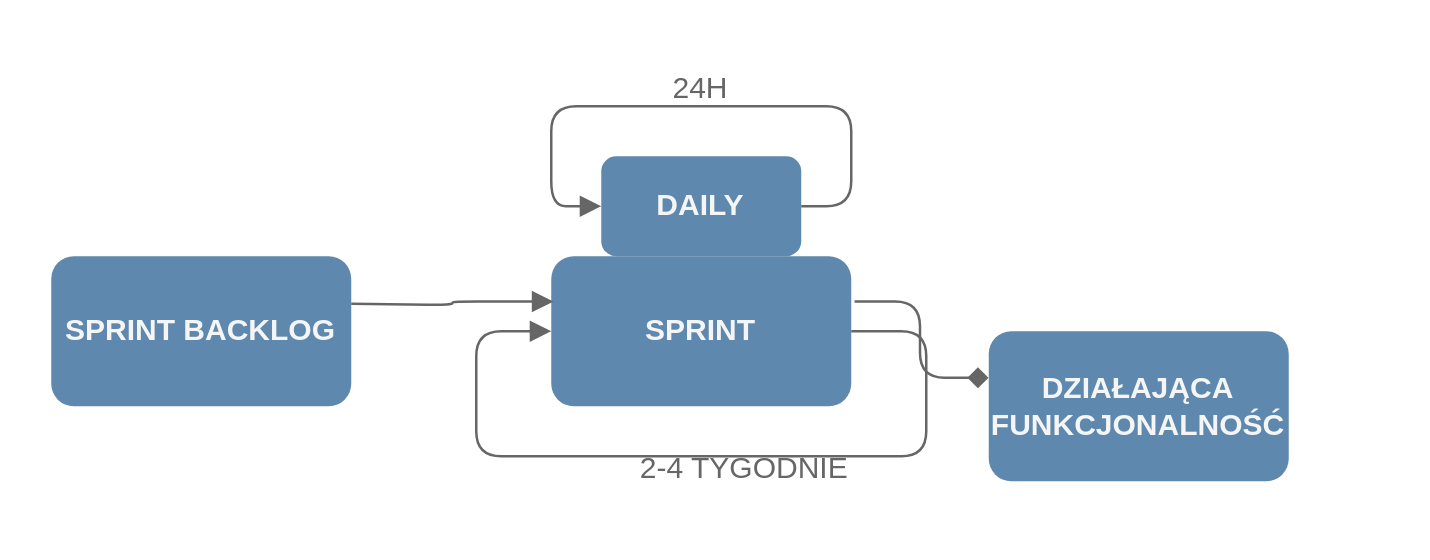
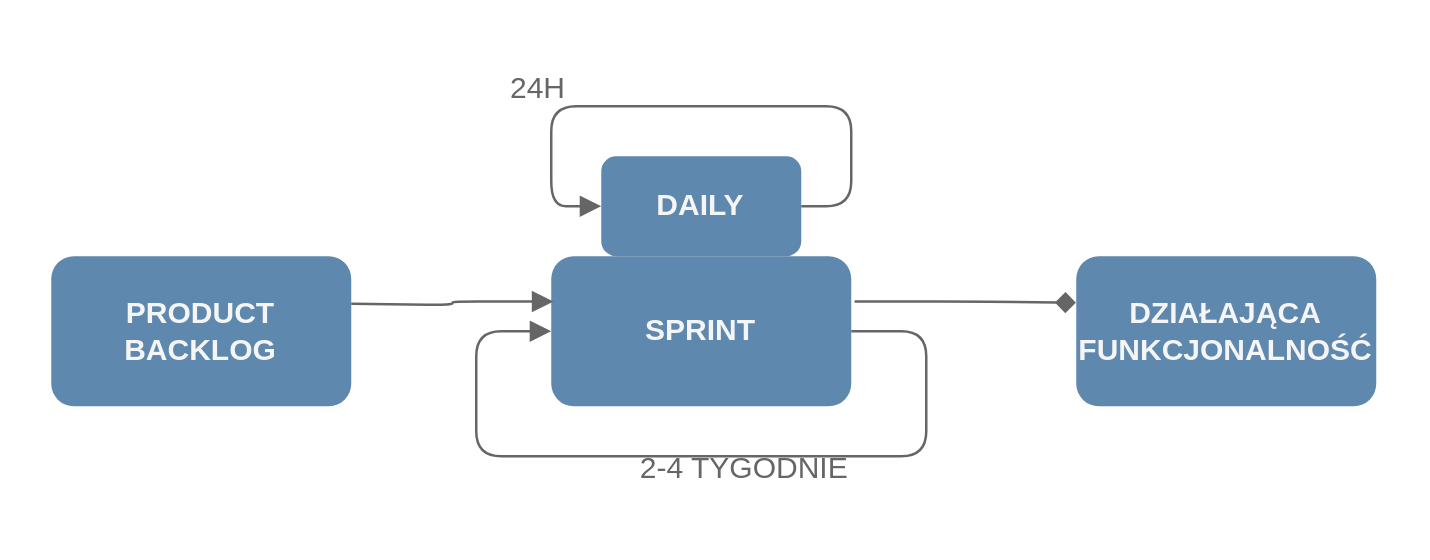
(701, 89) -> (539, 89)
(201, 331) -> (201, 331)
(1139, 406) -> (1226, 331)
